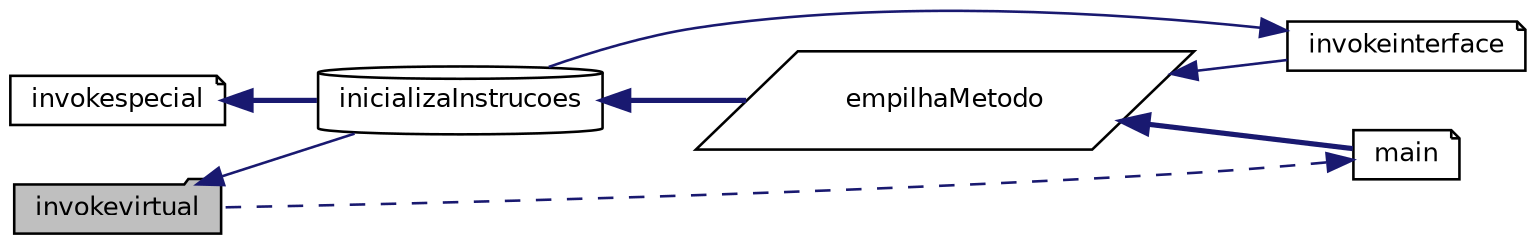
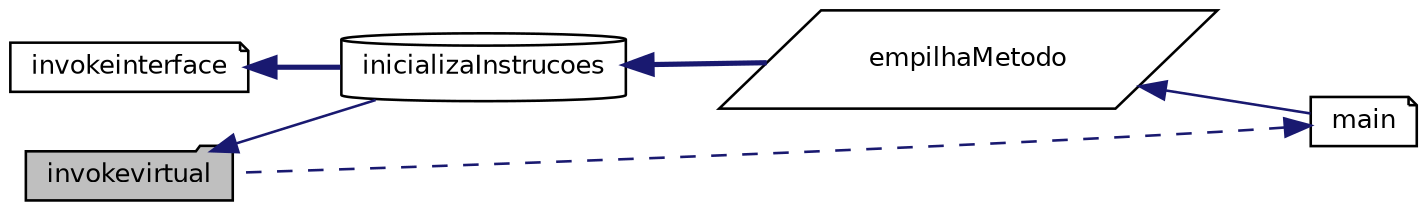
(902, 12) -> (308, 67)
(1242, 65) -> none
(118, 100) -> none
(1251, 136) -> (1238, 102)
